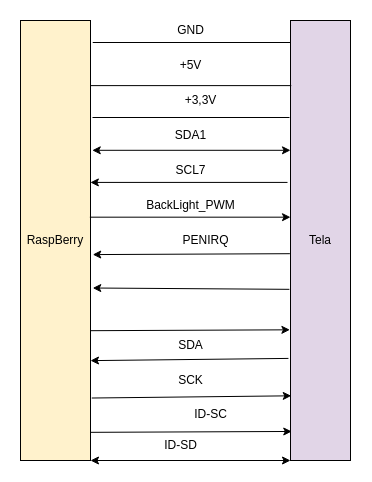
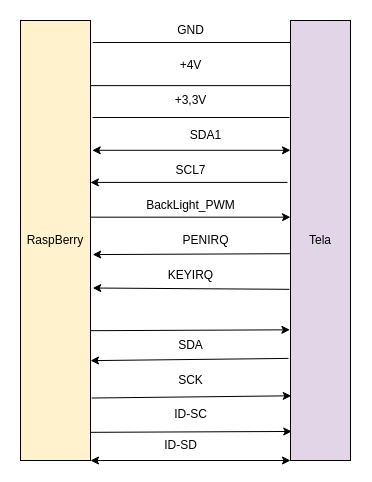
(191, 66) -> (191, 66)
(201, 101) -> (191, 101)
(191, 136) -> (206, 136)
none -> (191, 275)
(211, 415) -> (191, 415)
